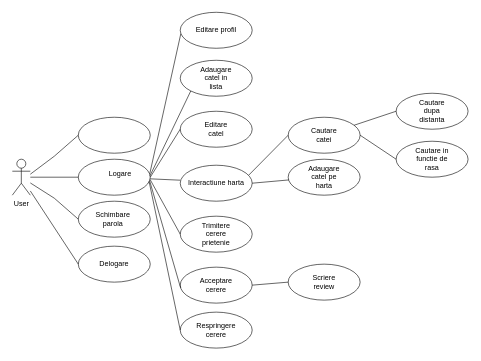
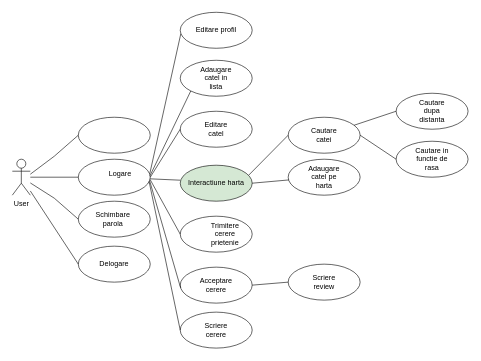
(216, 183) -> (216, 183)
(216, 234) -> (225, 234)
(216, 330) -> (216, 330)
